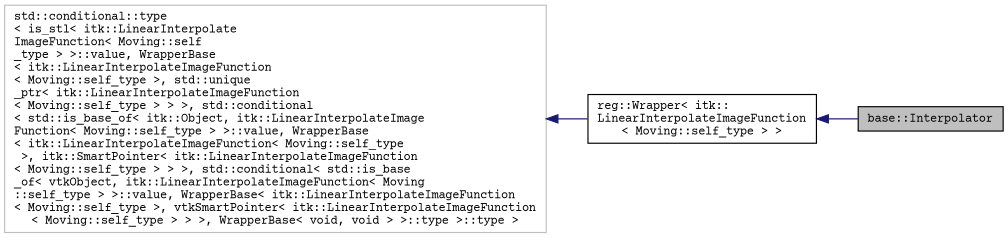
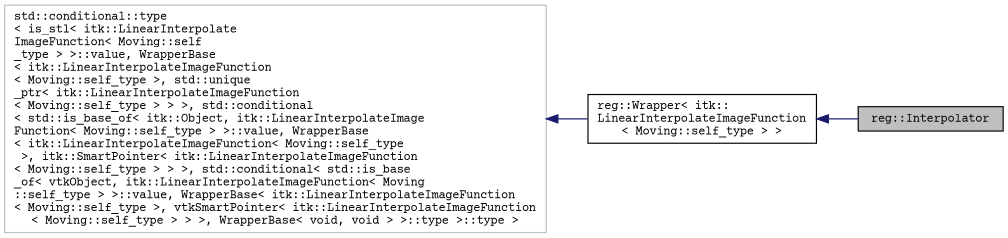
(931, 119) -> (931, 119)
